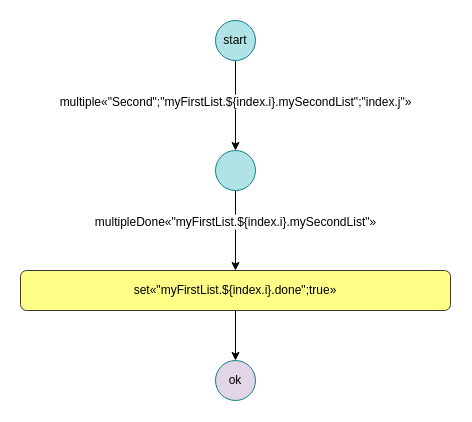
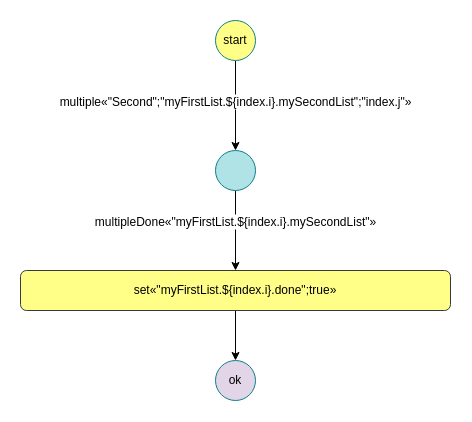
(236, 41) -> (236, 41)
